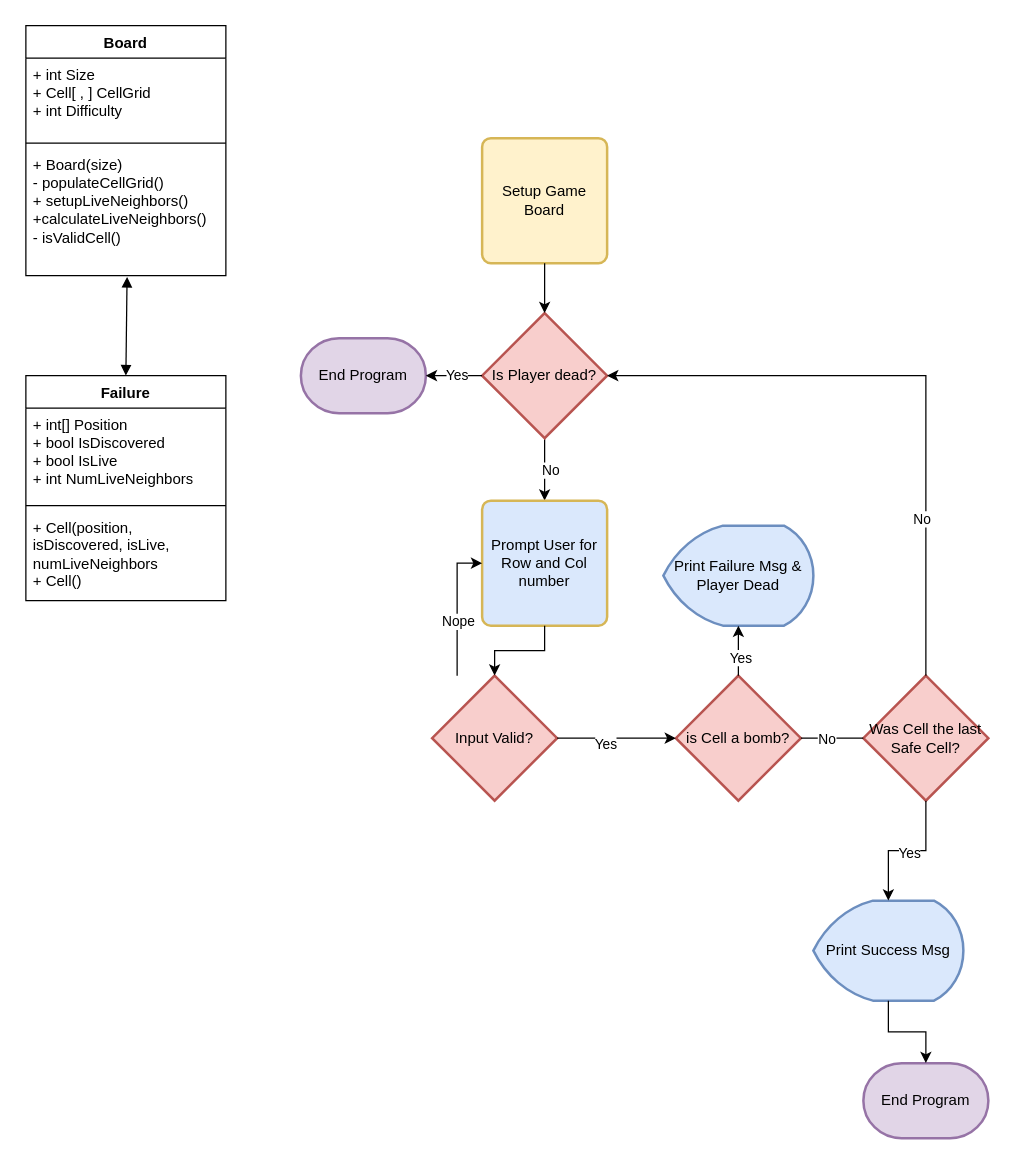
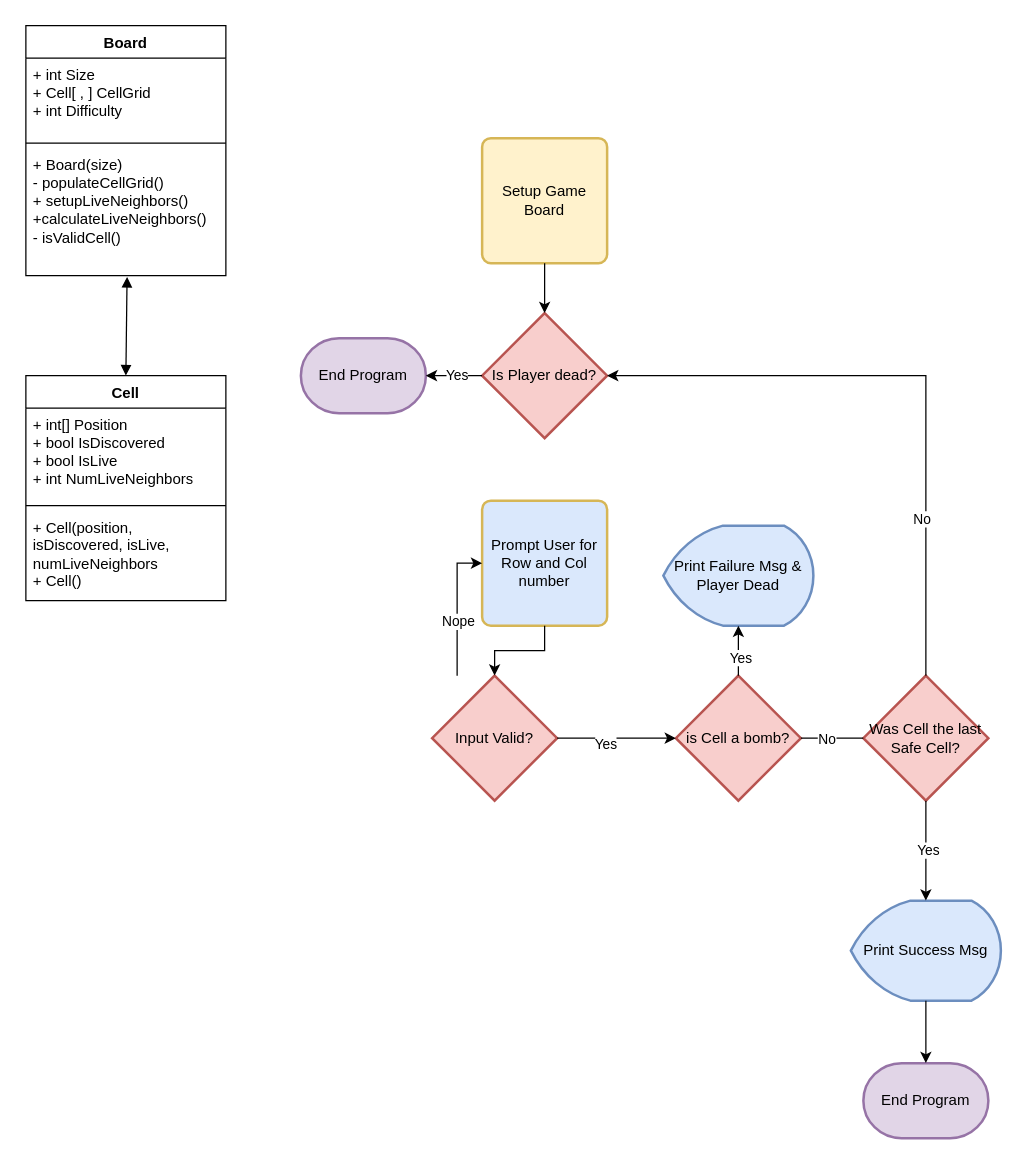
(126, 393) -> (126, 393)
(544, 465) -> none
(888, 951) -> (926, 951)
